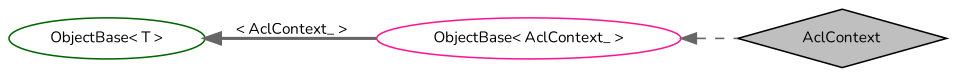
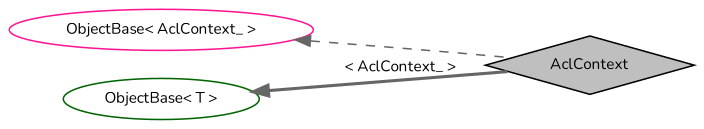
(299, 38) -> (388, 81)
